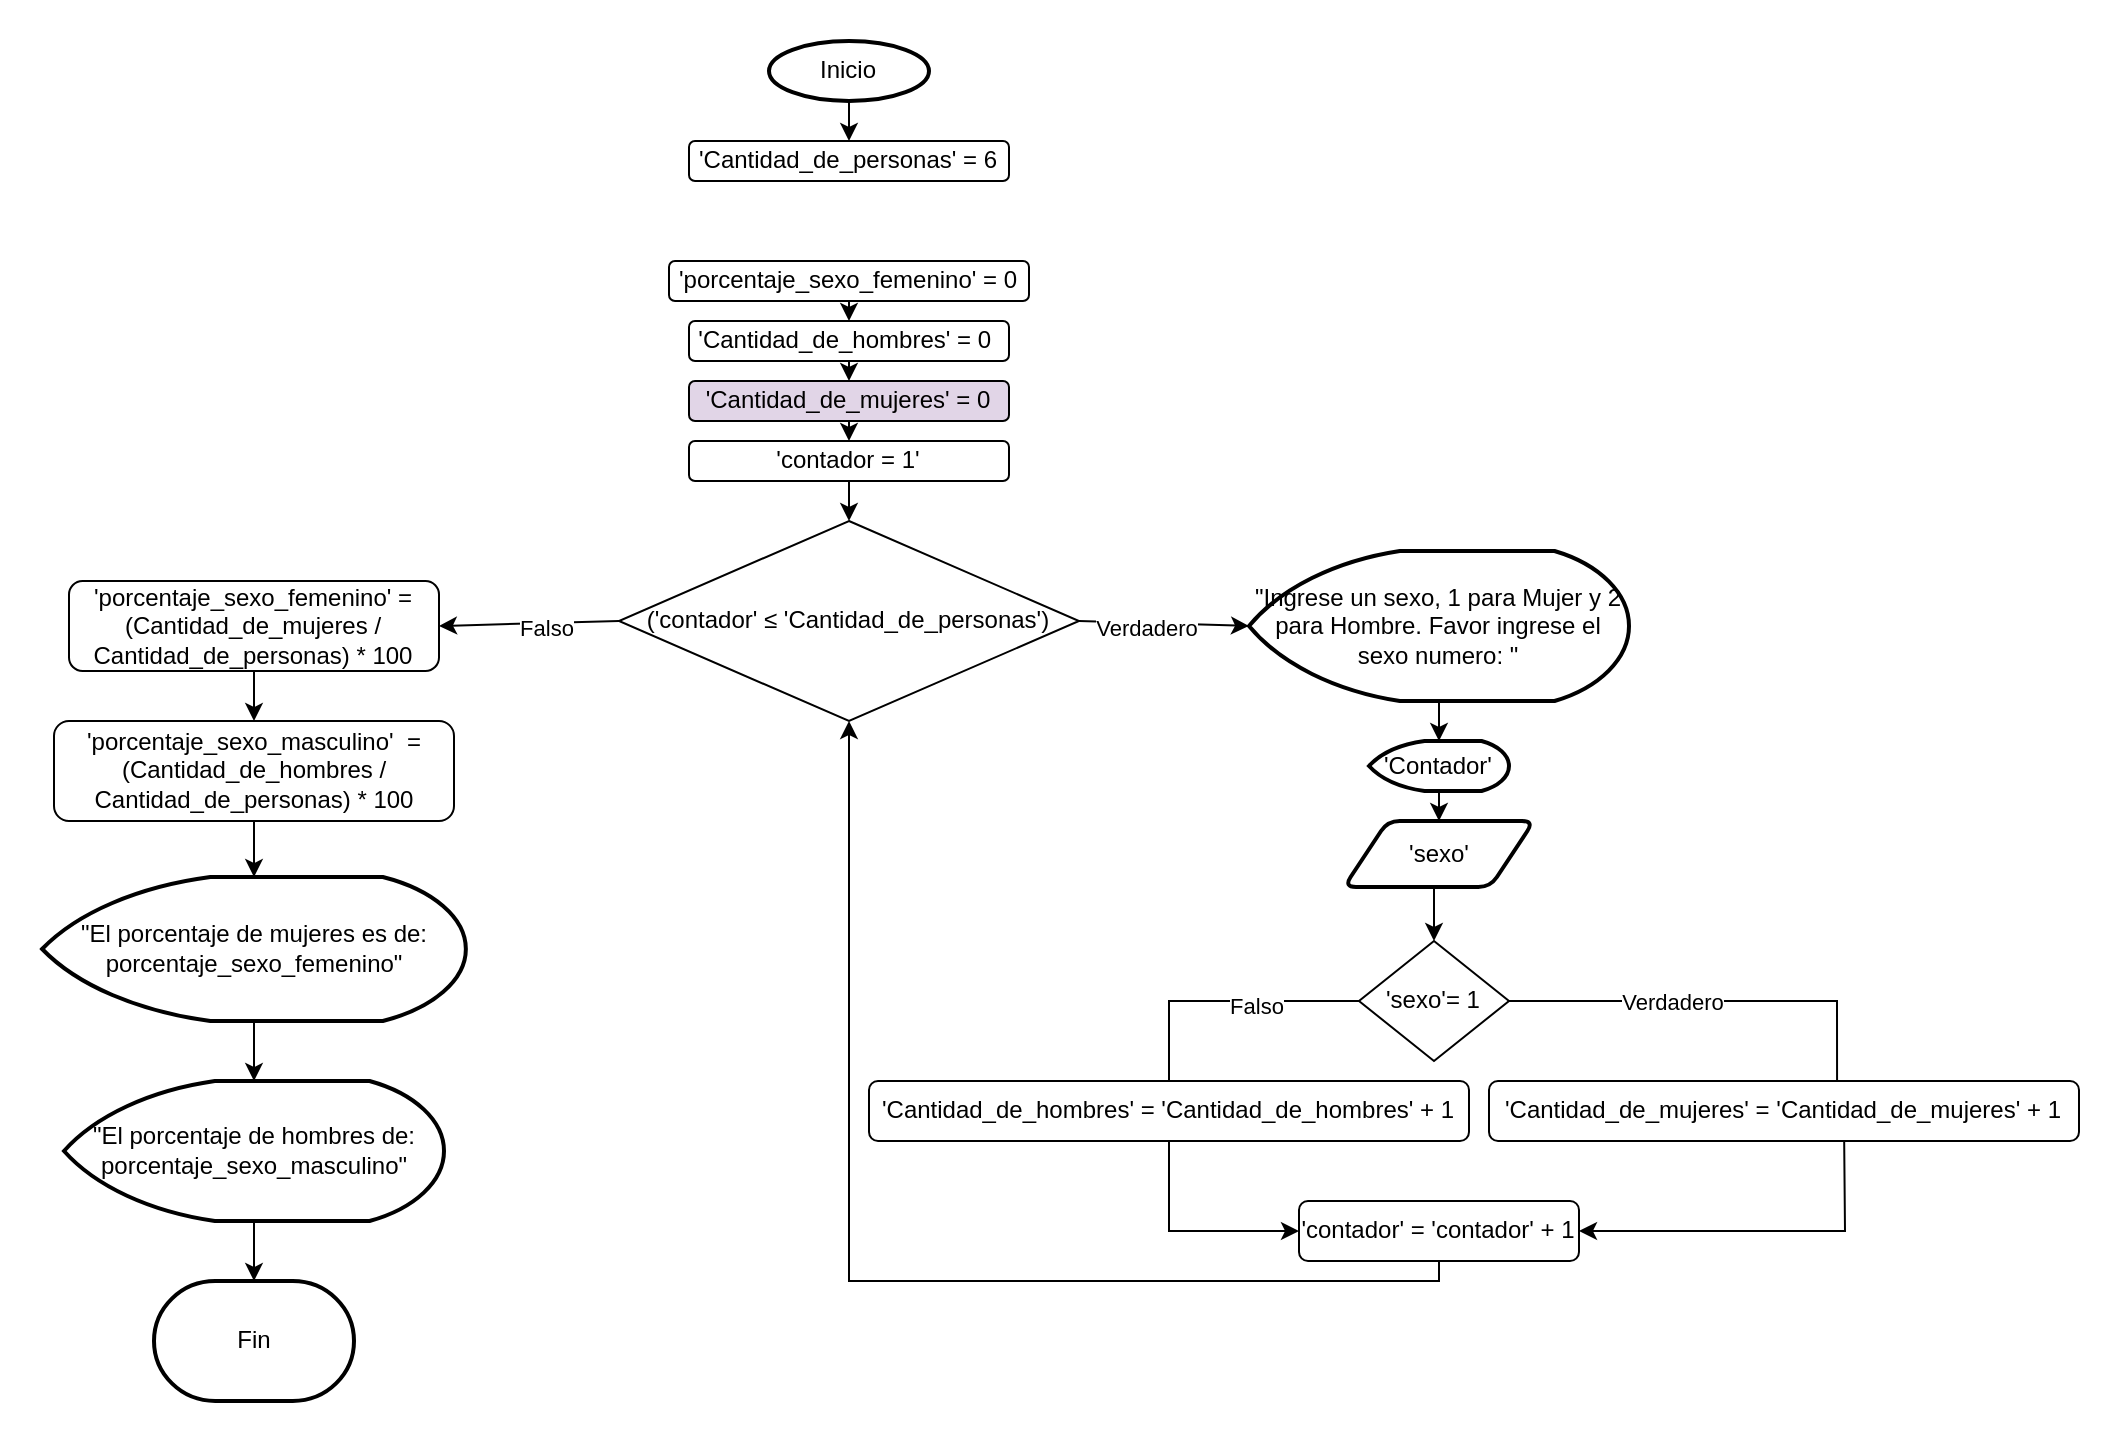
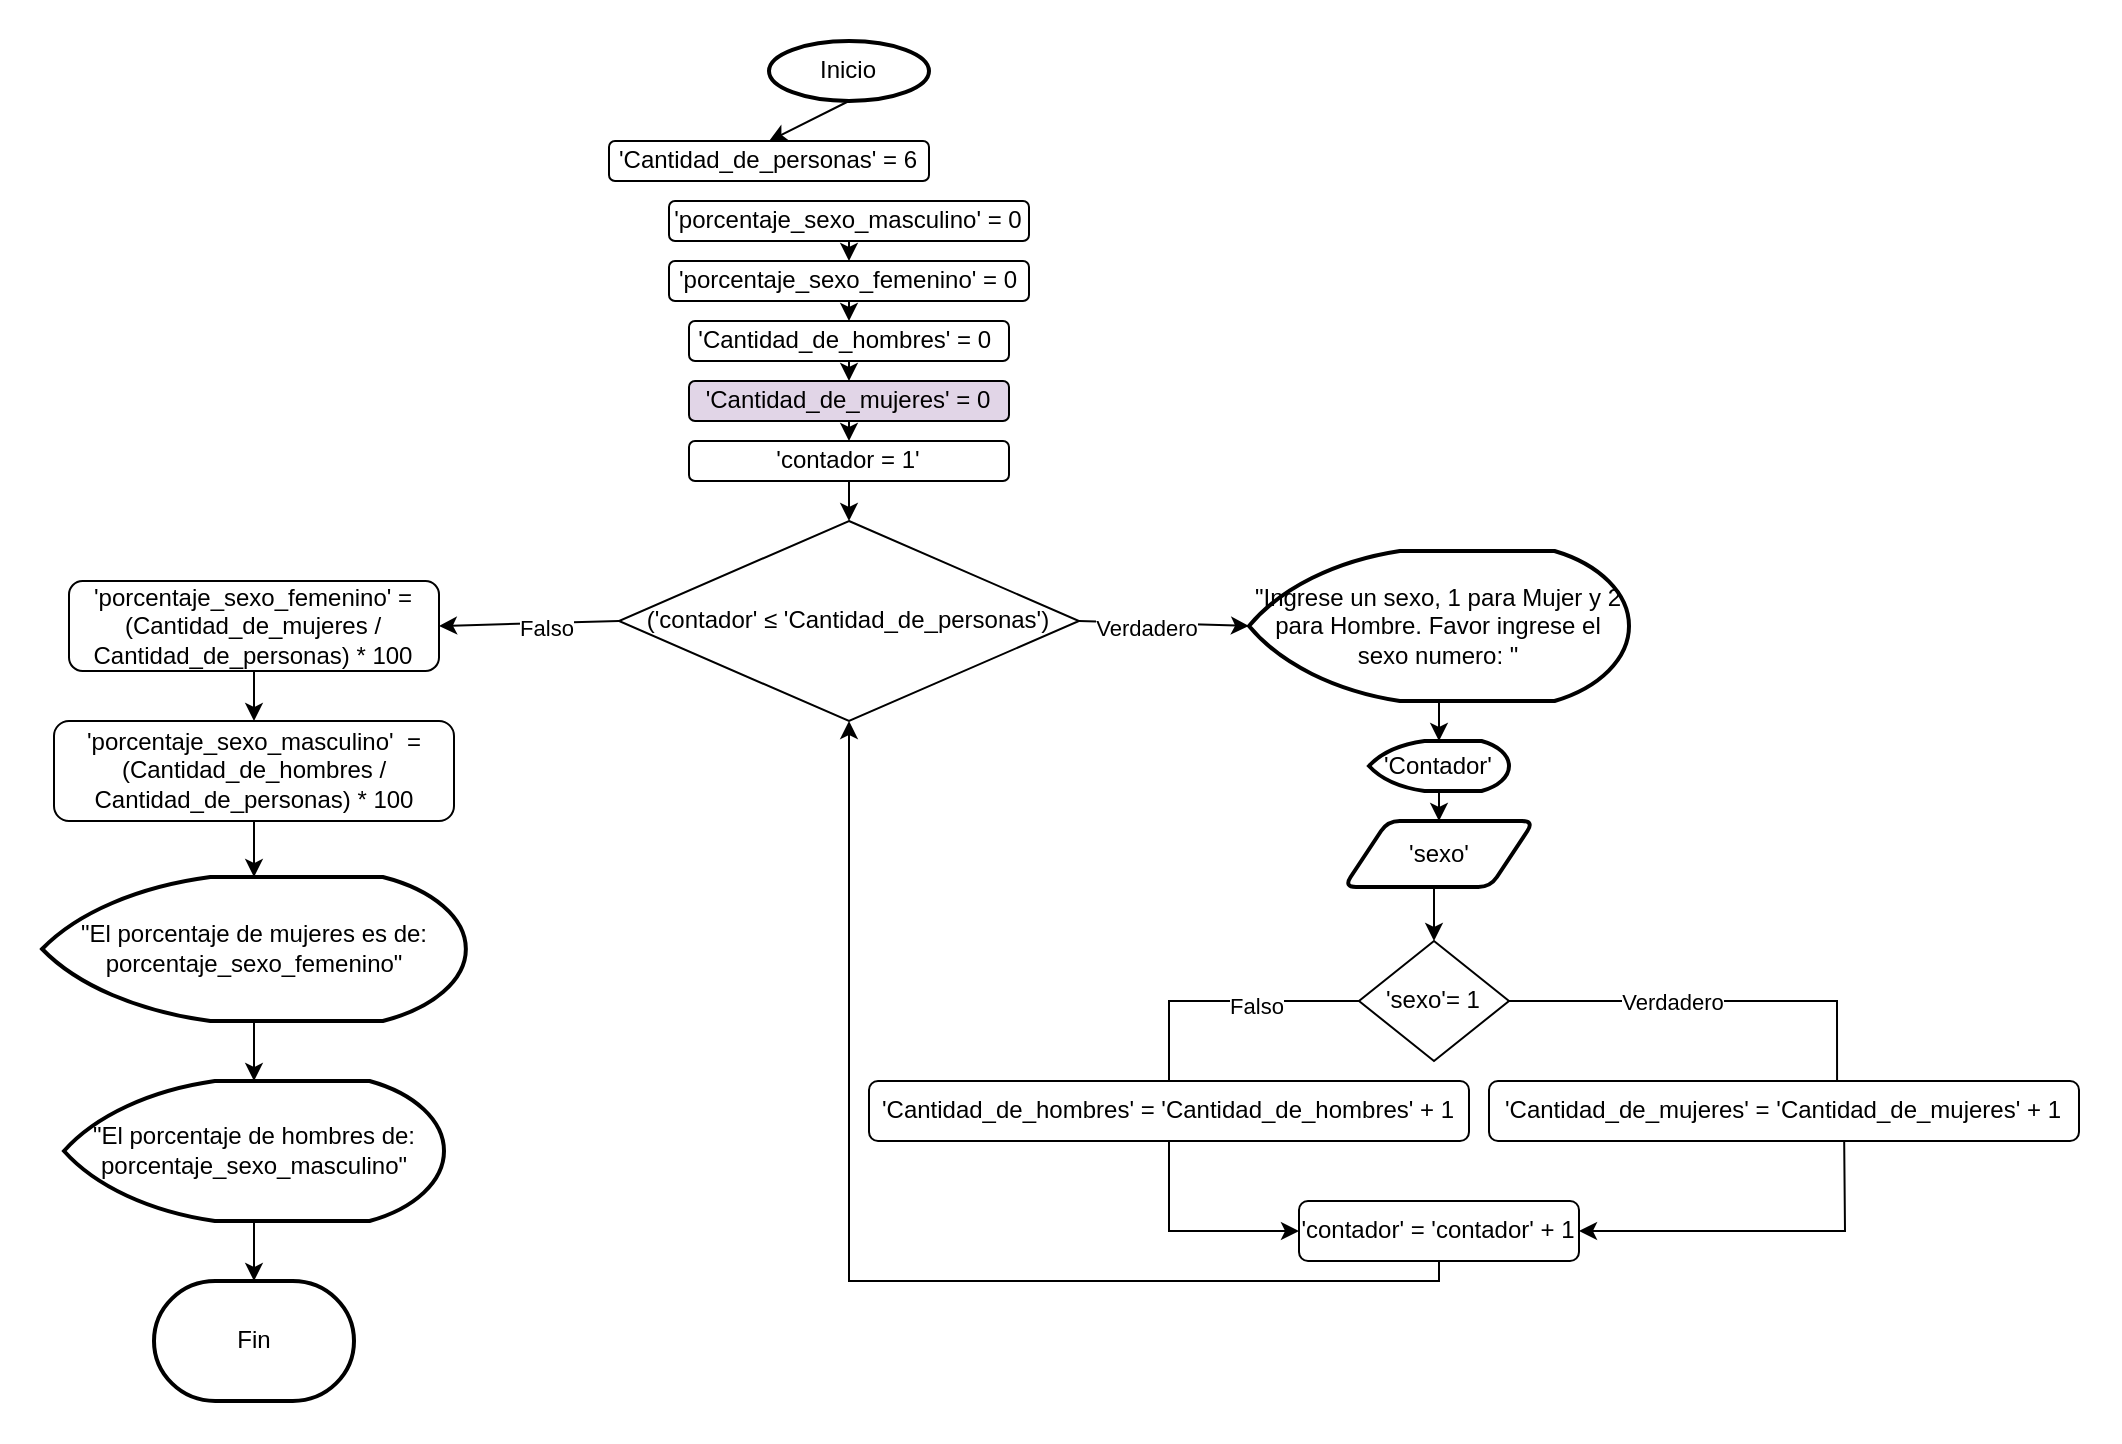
(849, 161) -> (769, 161)
none -> (849, 221)
none -> (849, 244)
